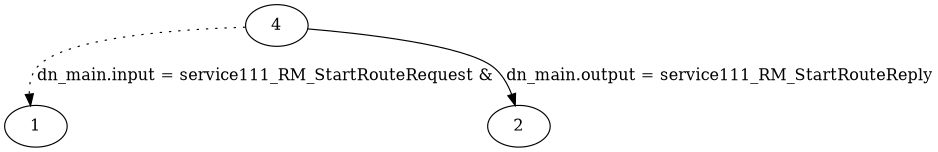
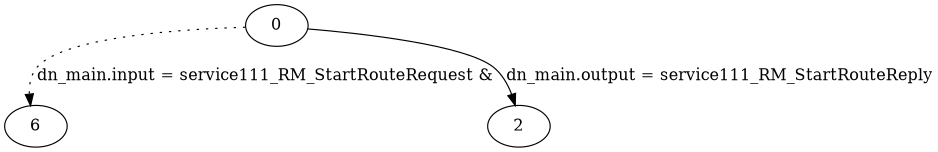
(277, 25) -> (277, 25)
(36, 126) -> (36, 126)
